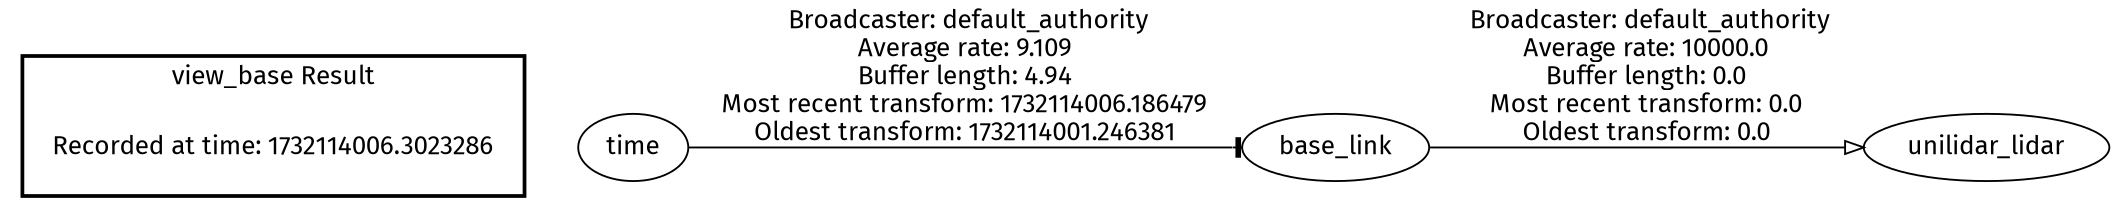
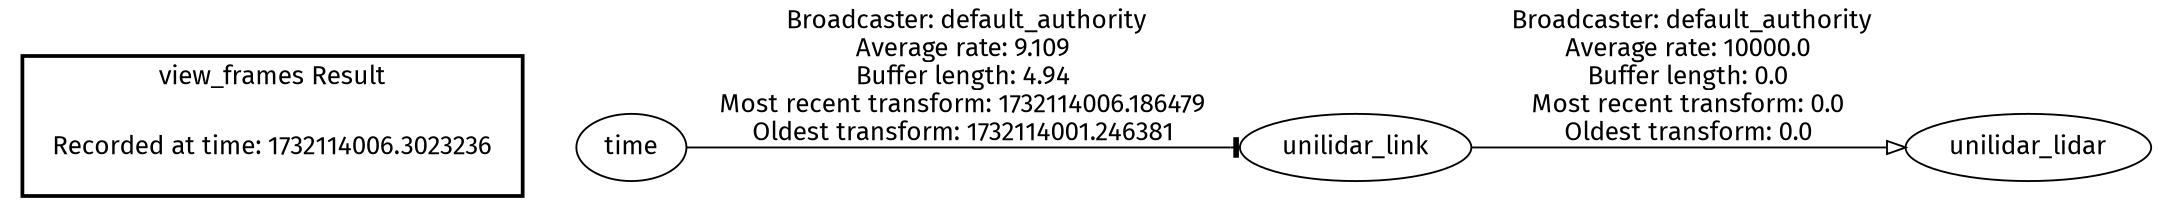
(273, 77) -> (273, 77)
(273, 147) -> (273, 147)
(1336, 147) -> (1356, 147)
